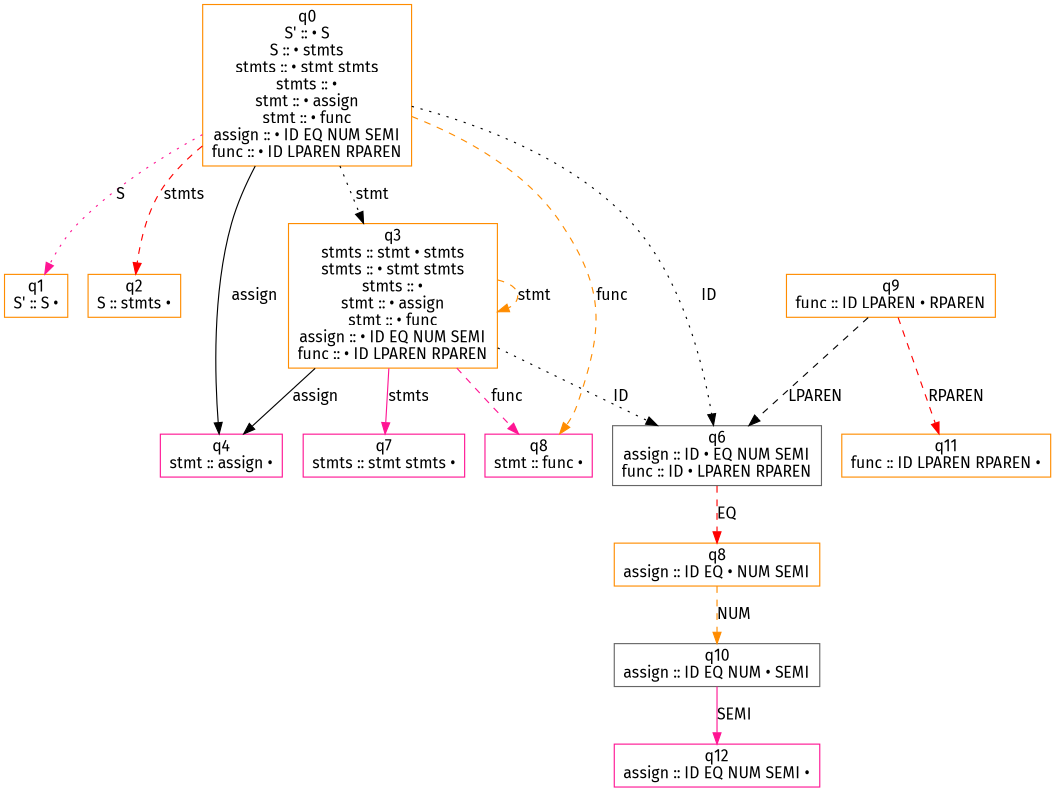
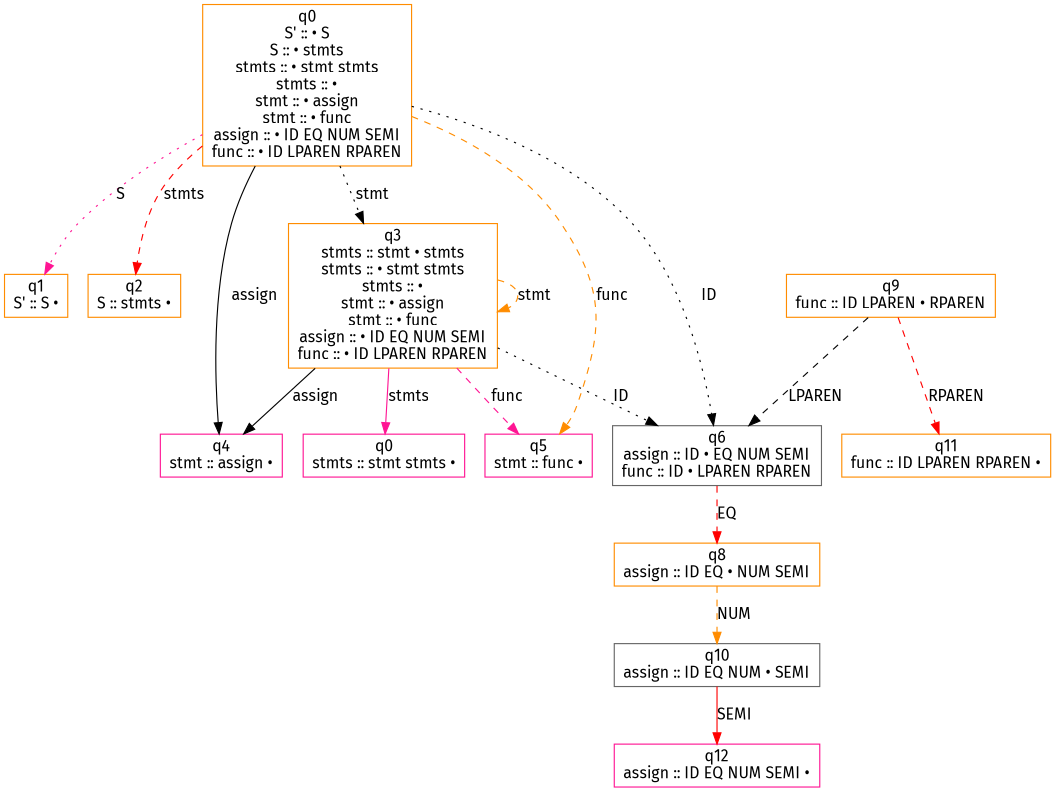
(384, 456) -> (384, 456)
(539, 456) -> (539, 456)
(717, 710) -> (717, 710)
